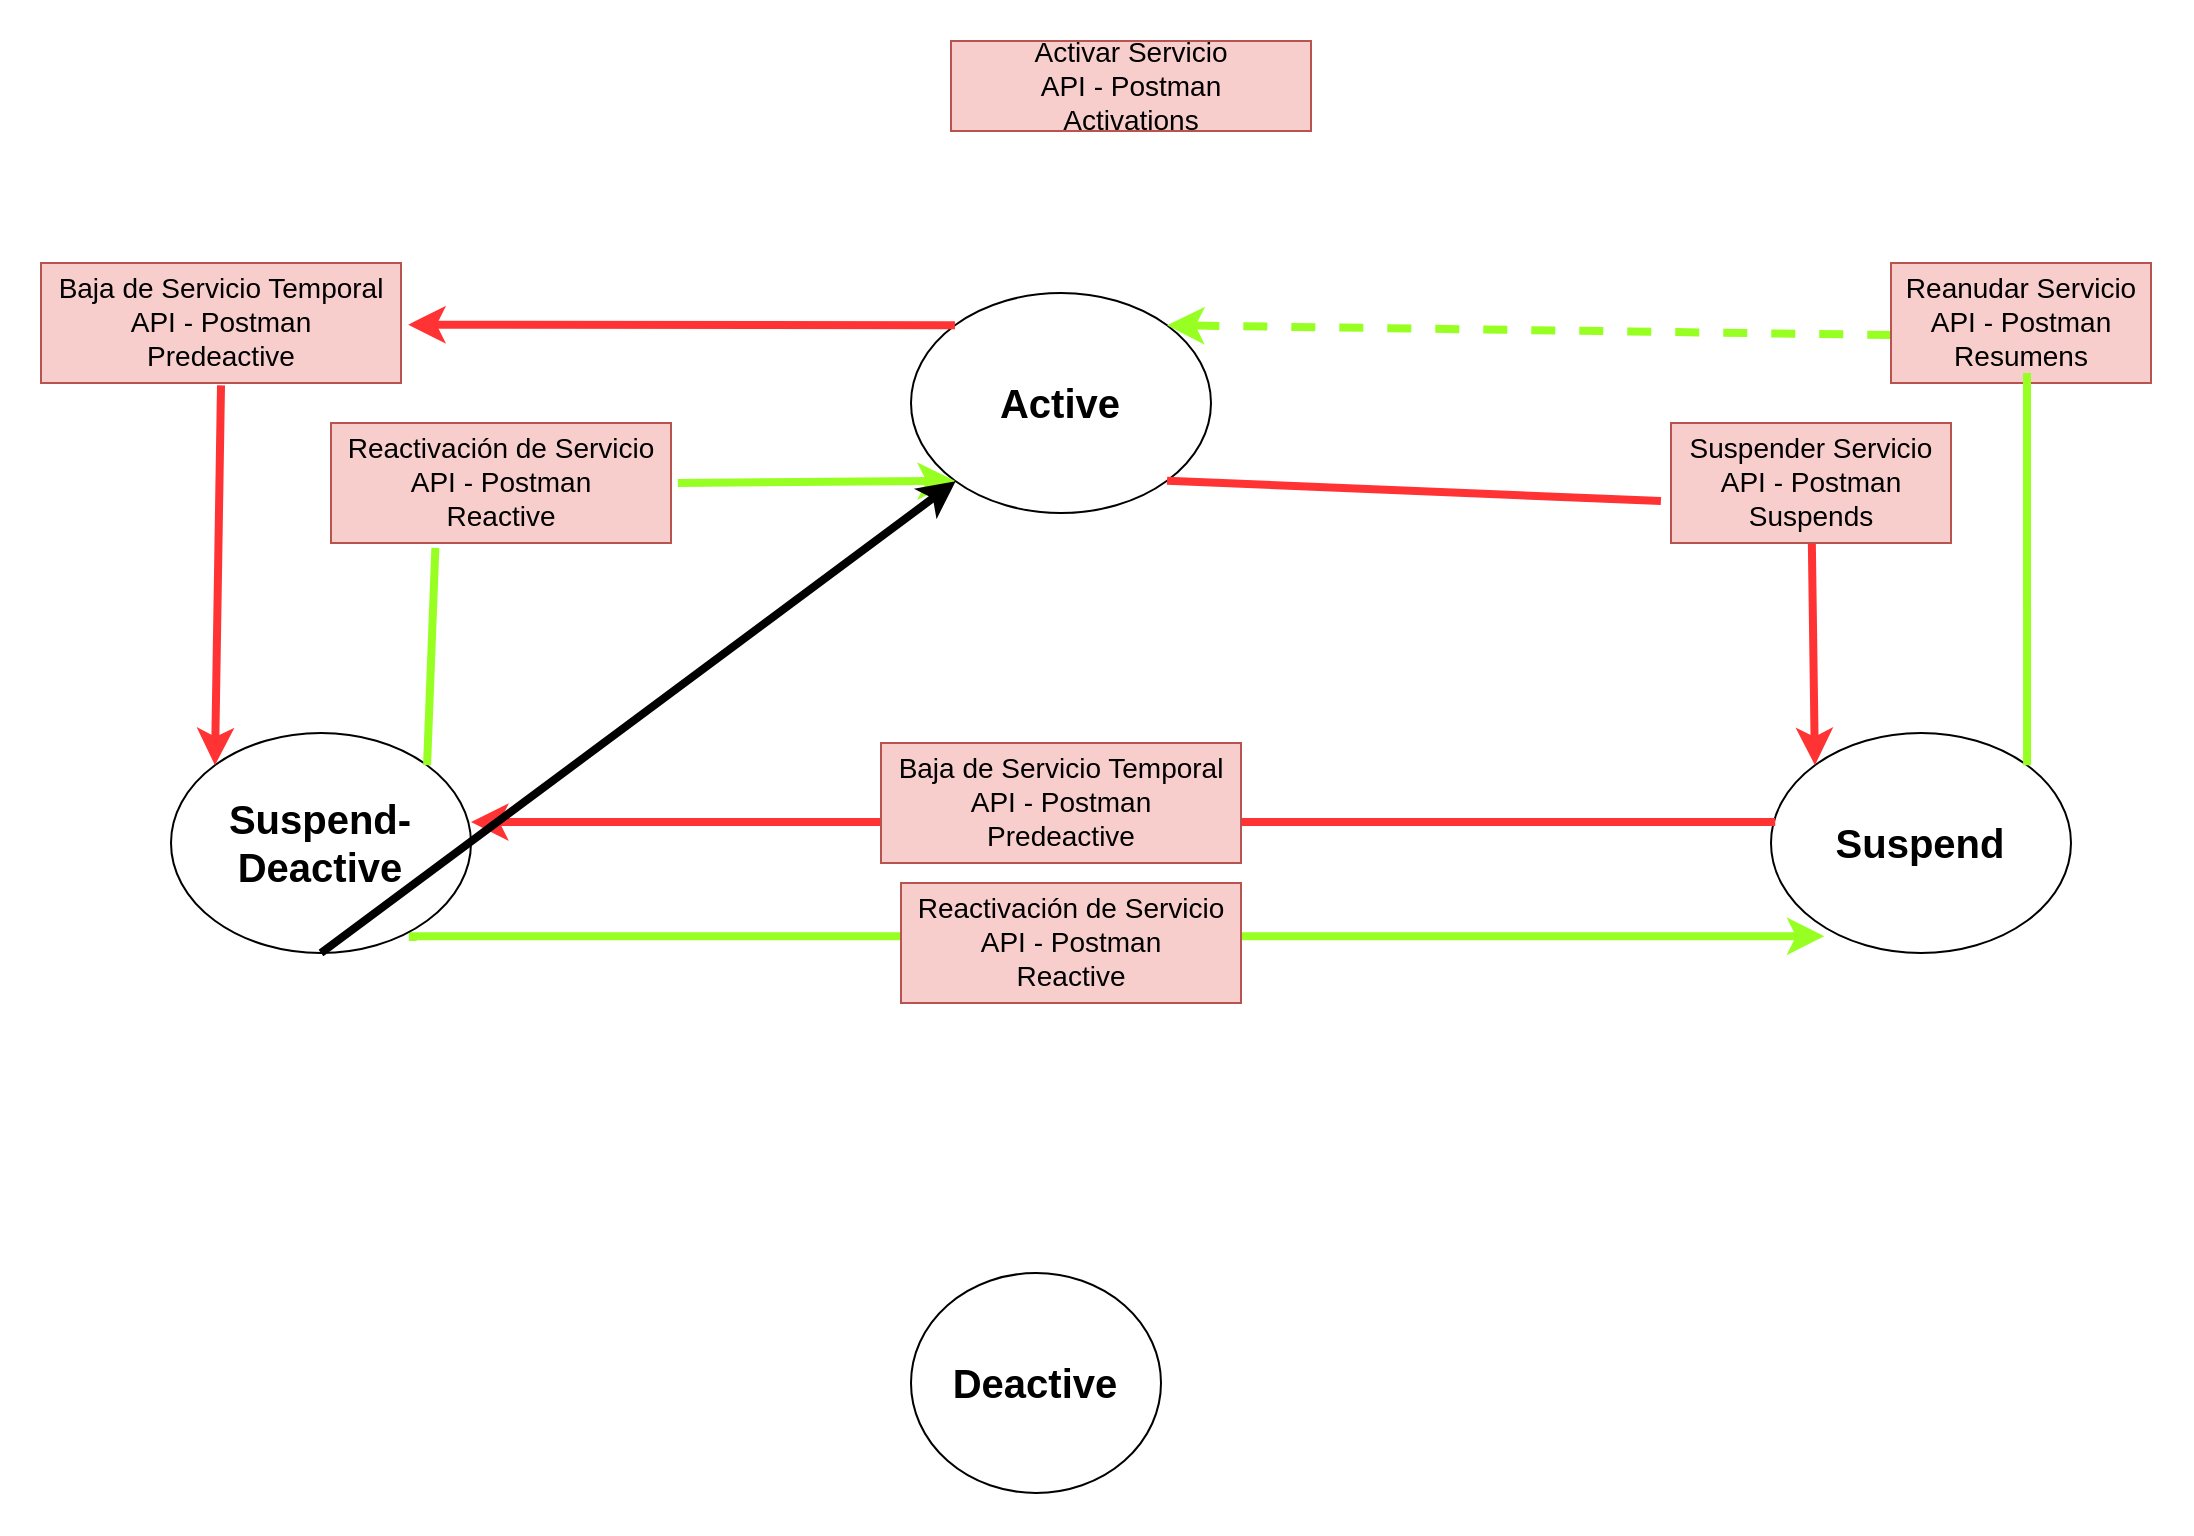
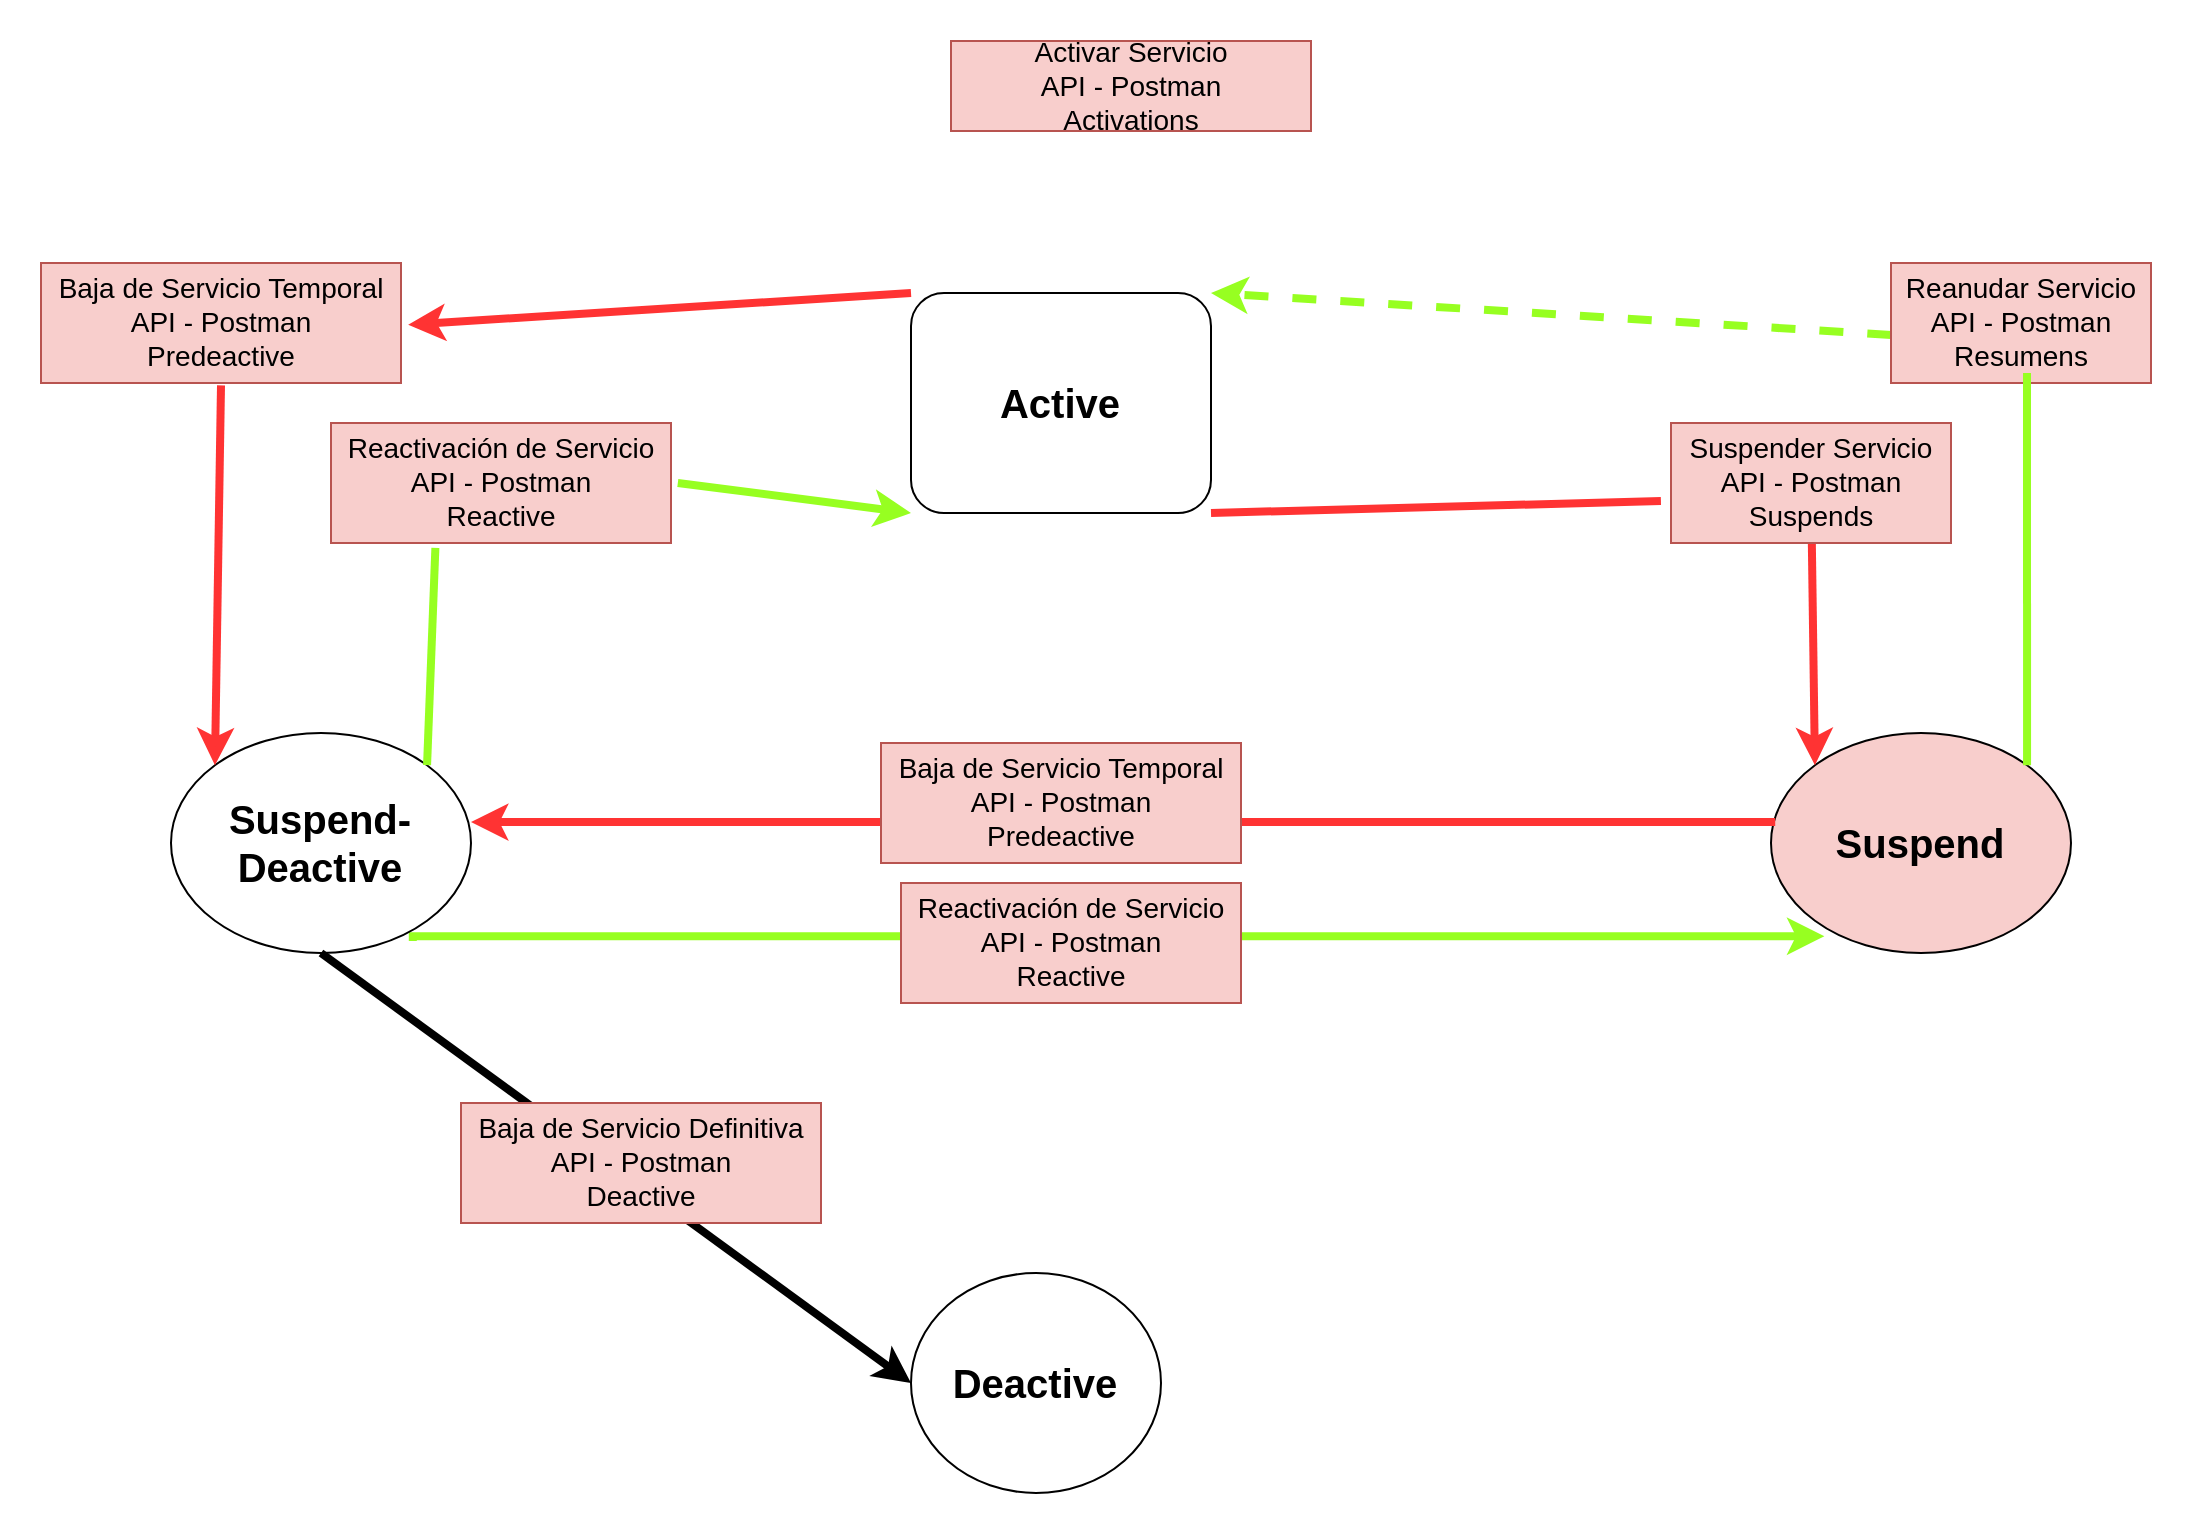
(1061, 403) -> (1061, 403)
(720, 657) -> (425, 1029)
(1921, 843) -> (1921, 843)
none -> (641, 1163)
